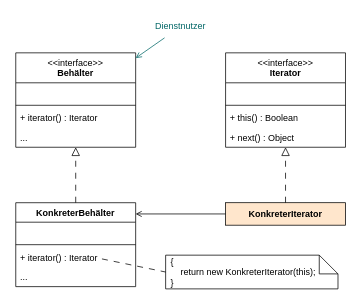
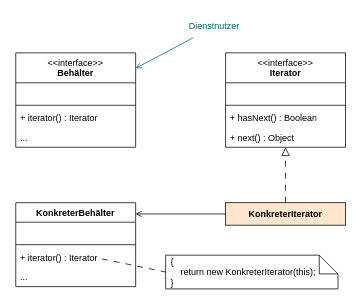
(180, 27) -> (214, 27)
(268, 119) -> (277, 119)
(75, 180) -> none
